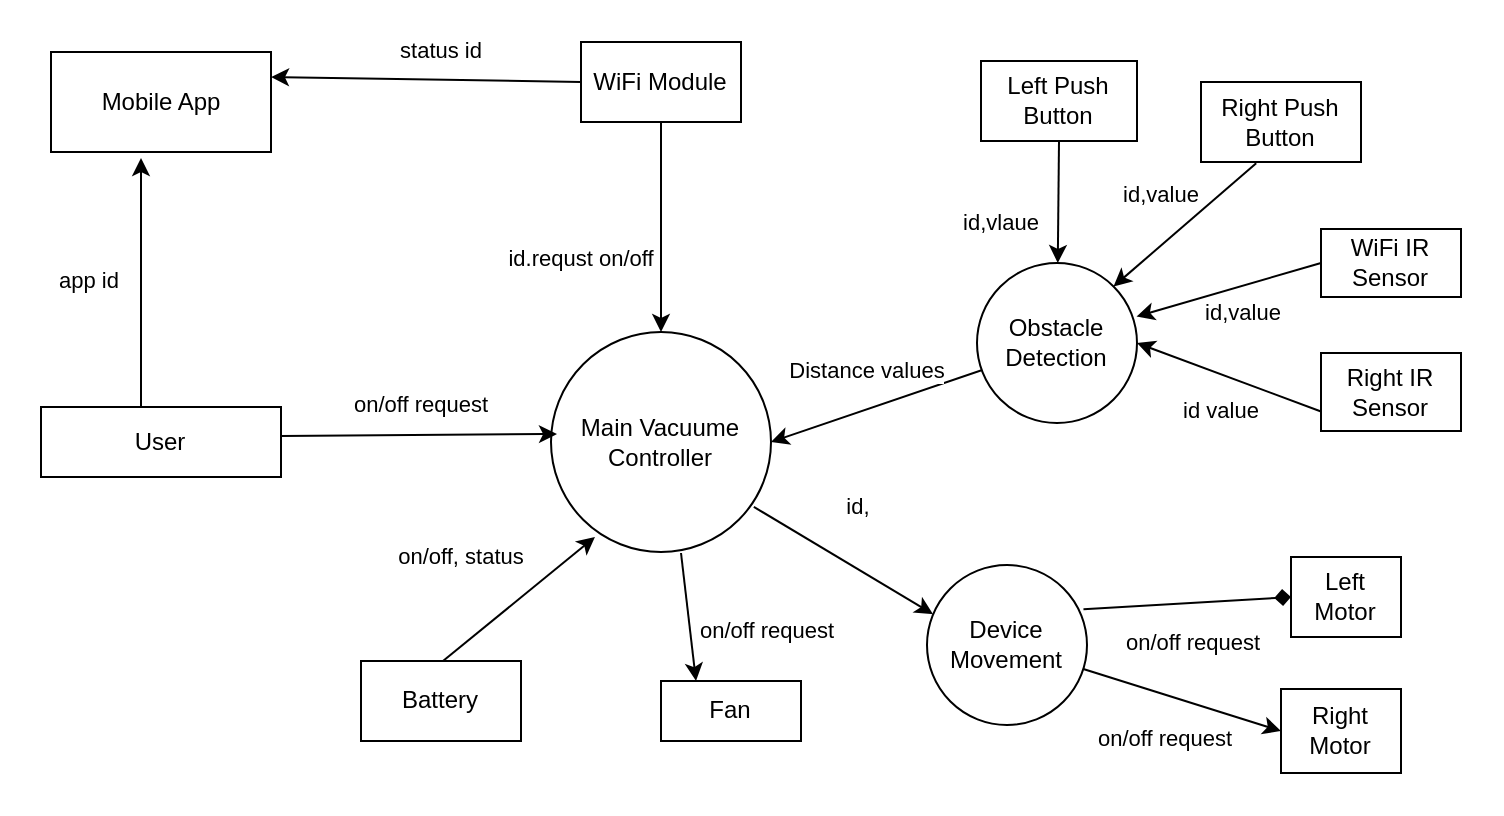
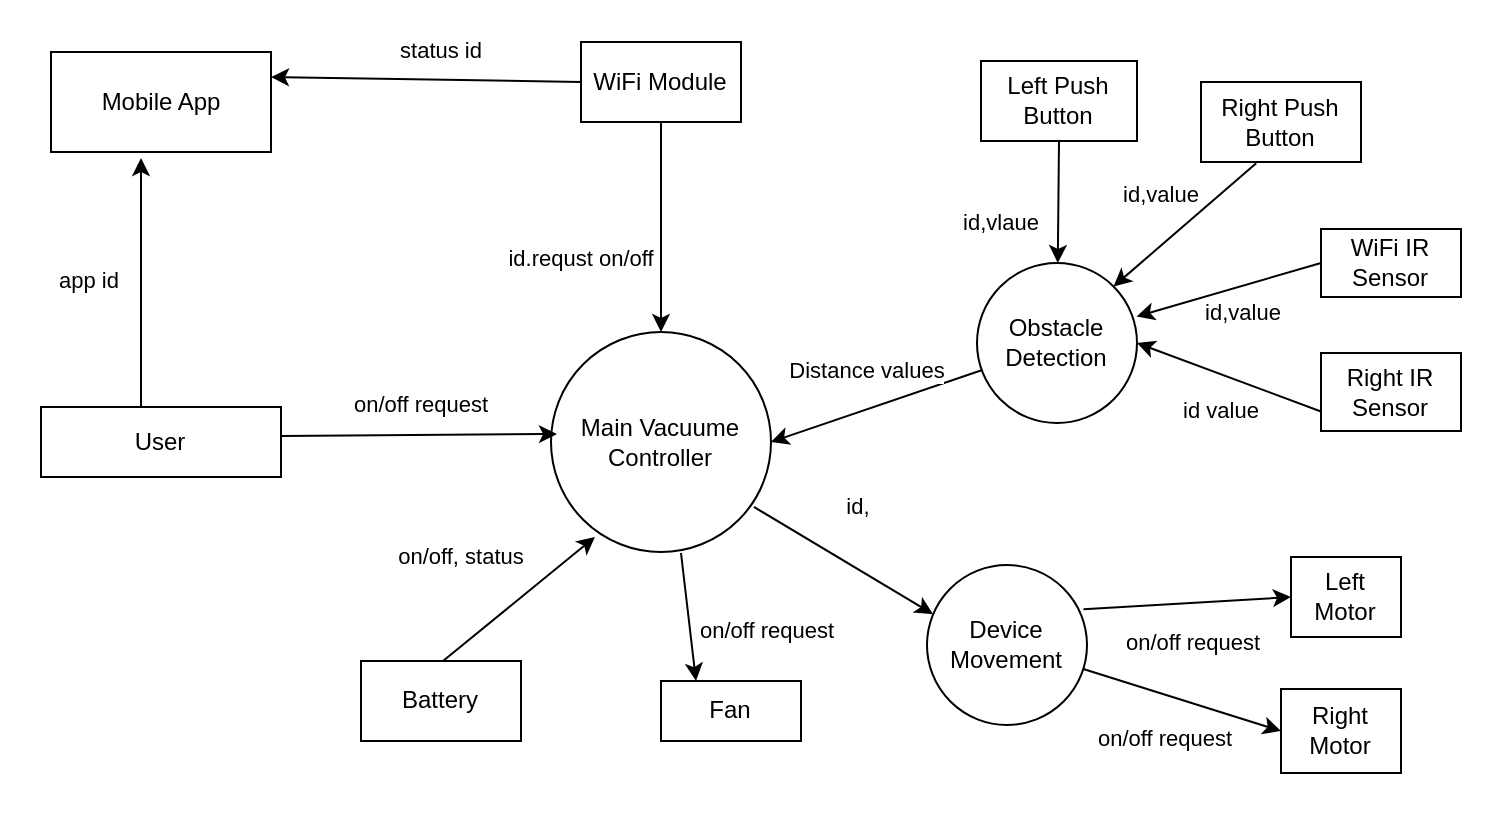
(1275, 598) -> (1276, 598)
